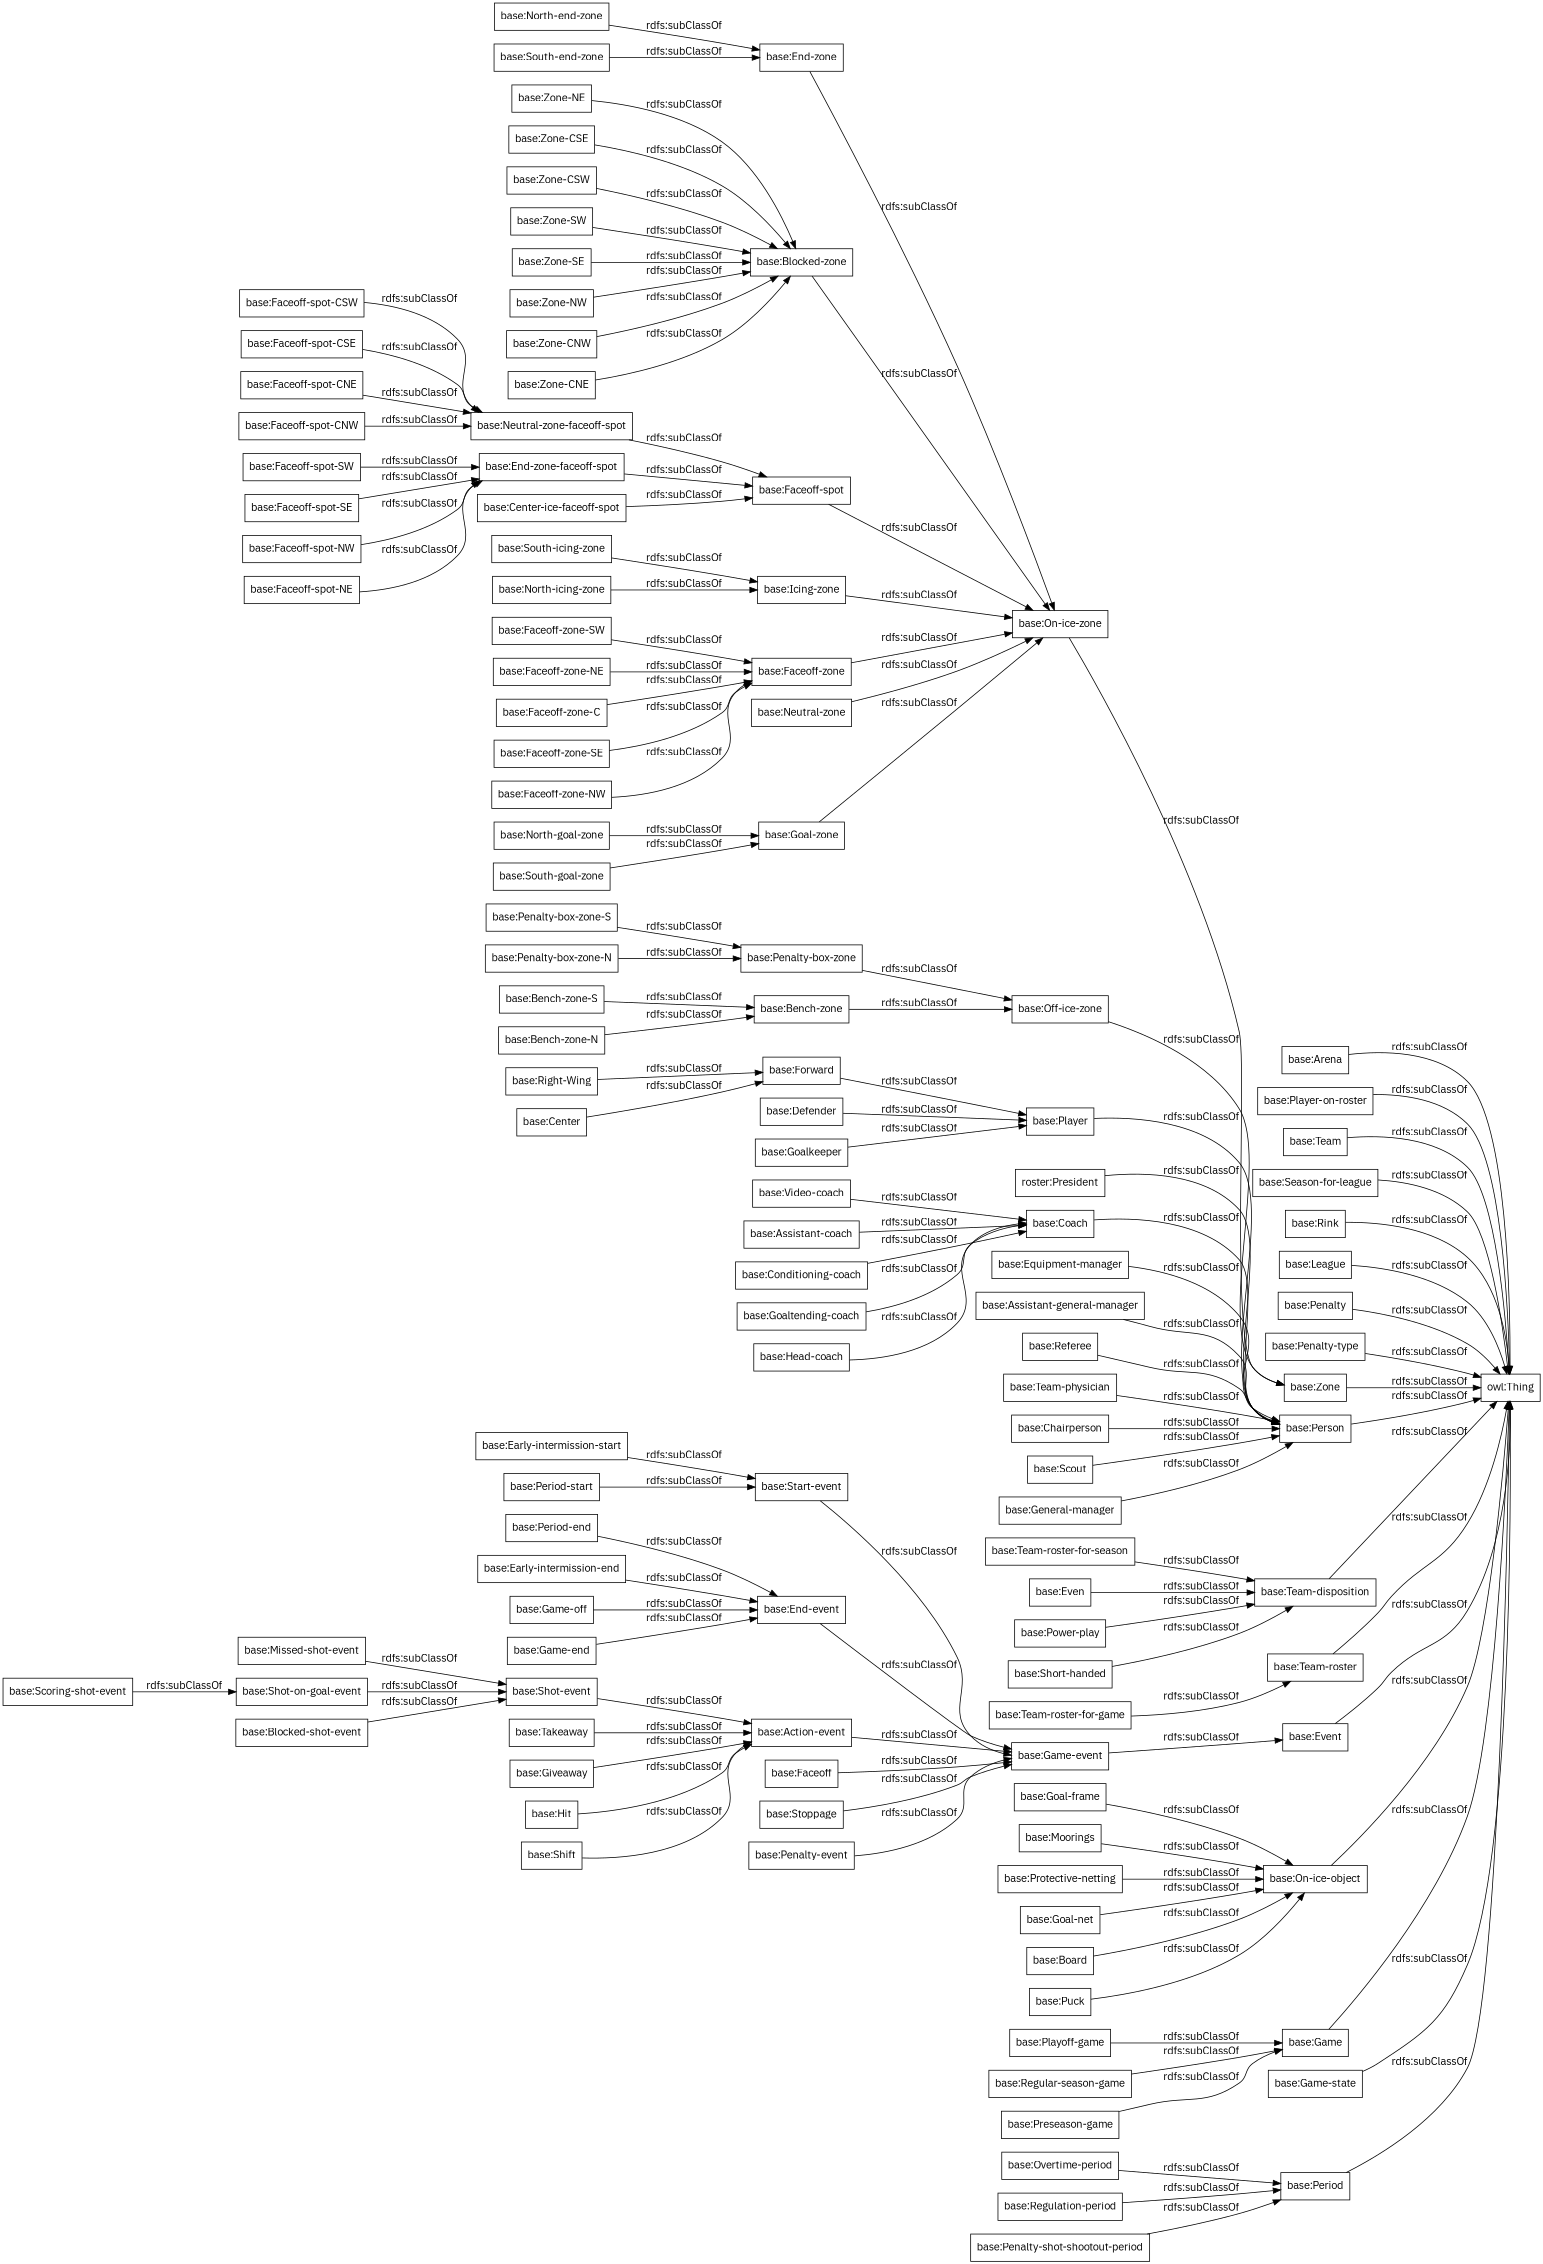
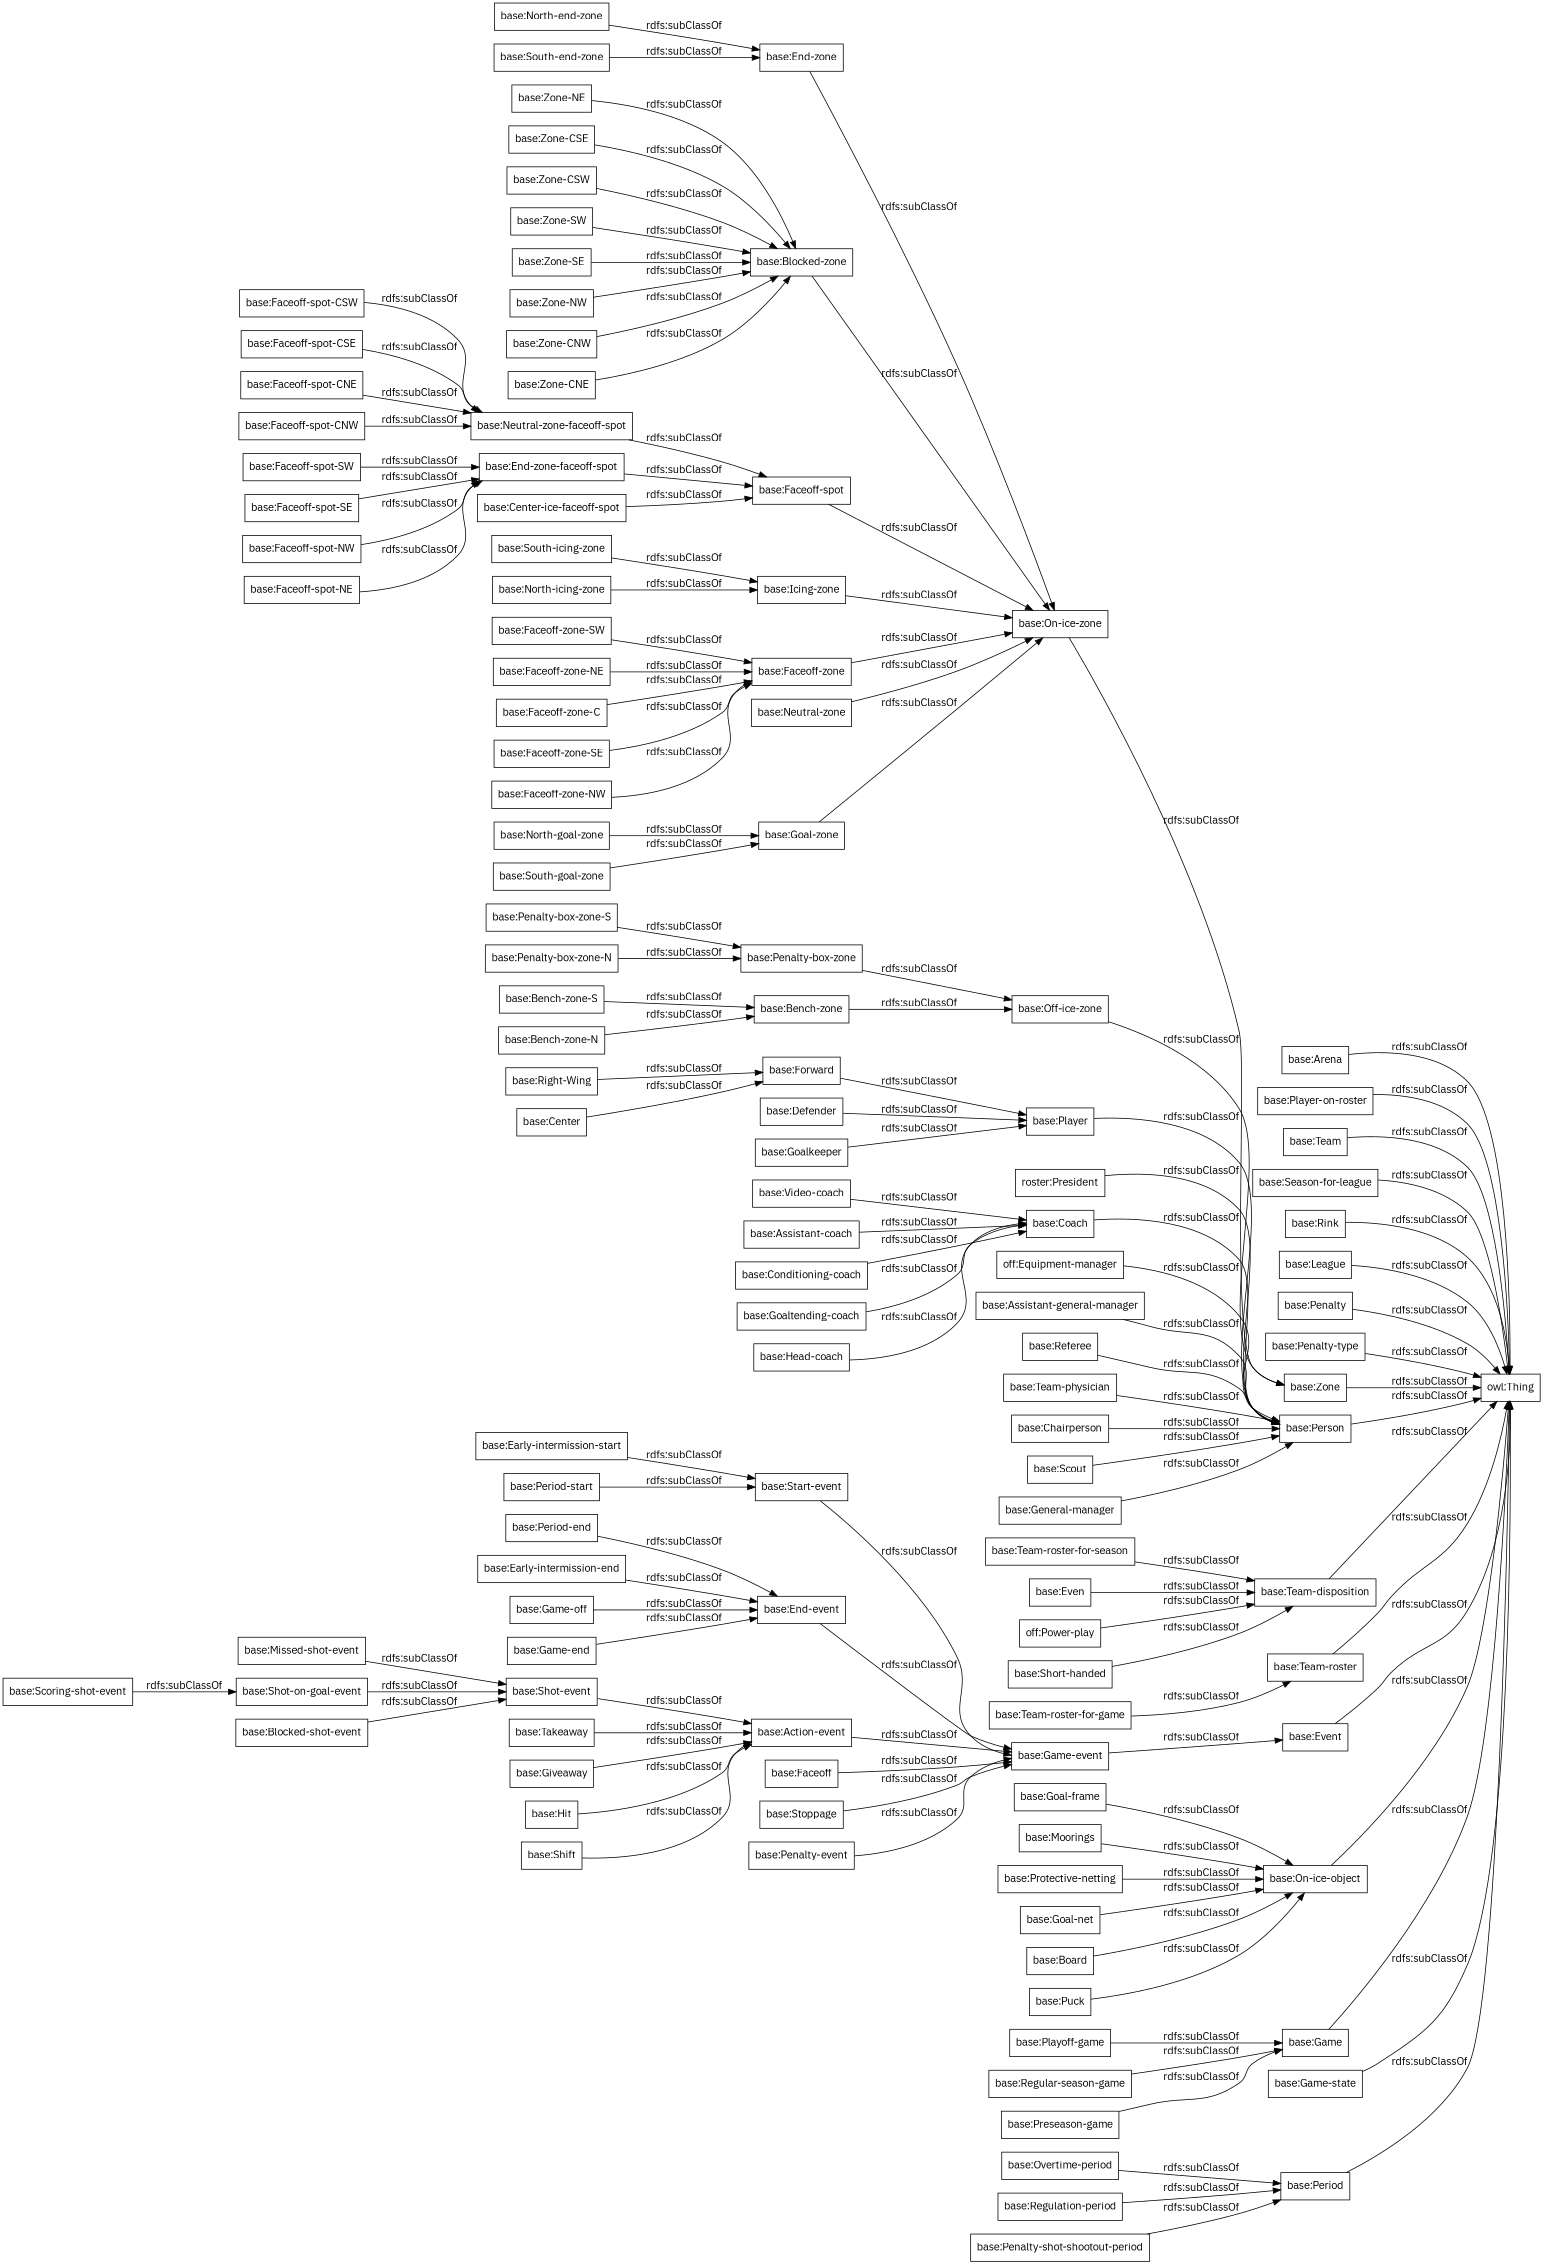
(1060, 1265) -> (1060, 1265)
(1060, 1633) -> (1060, 1633)
